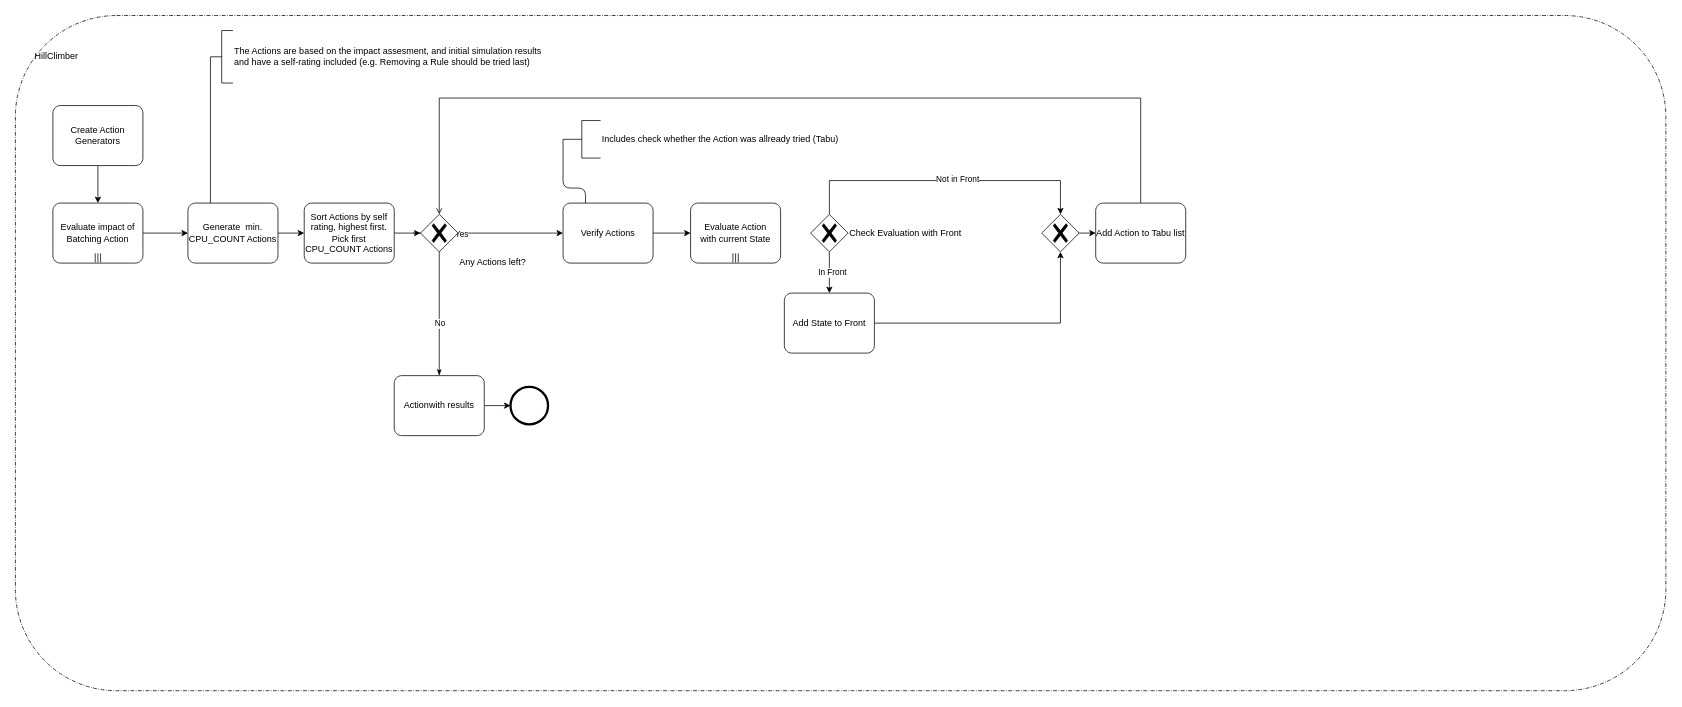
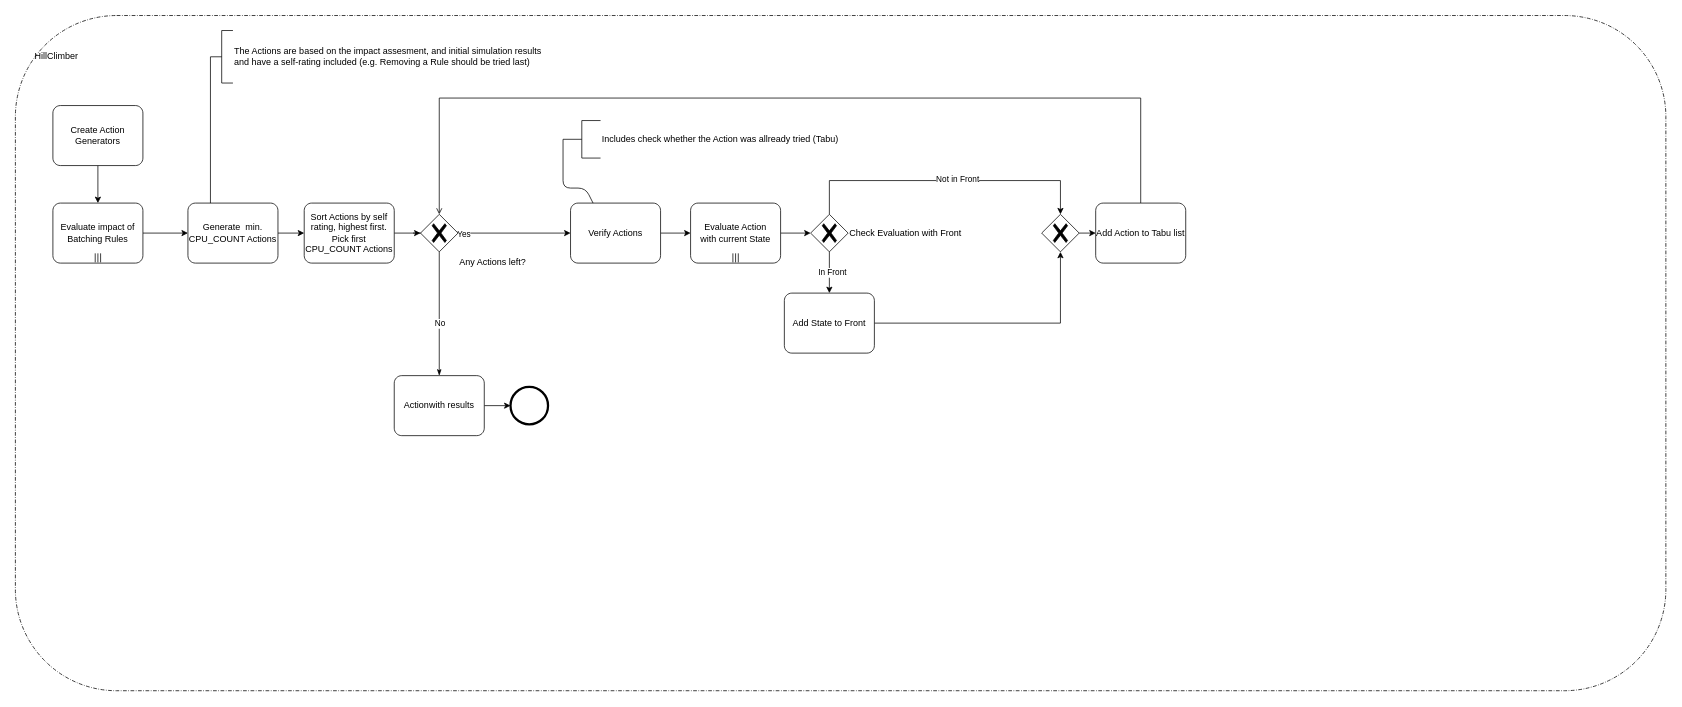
(98, 233) -> (98, 233)
(608, 233) -> (615, 233)
none -> (804, 233)
